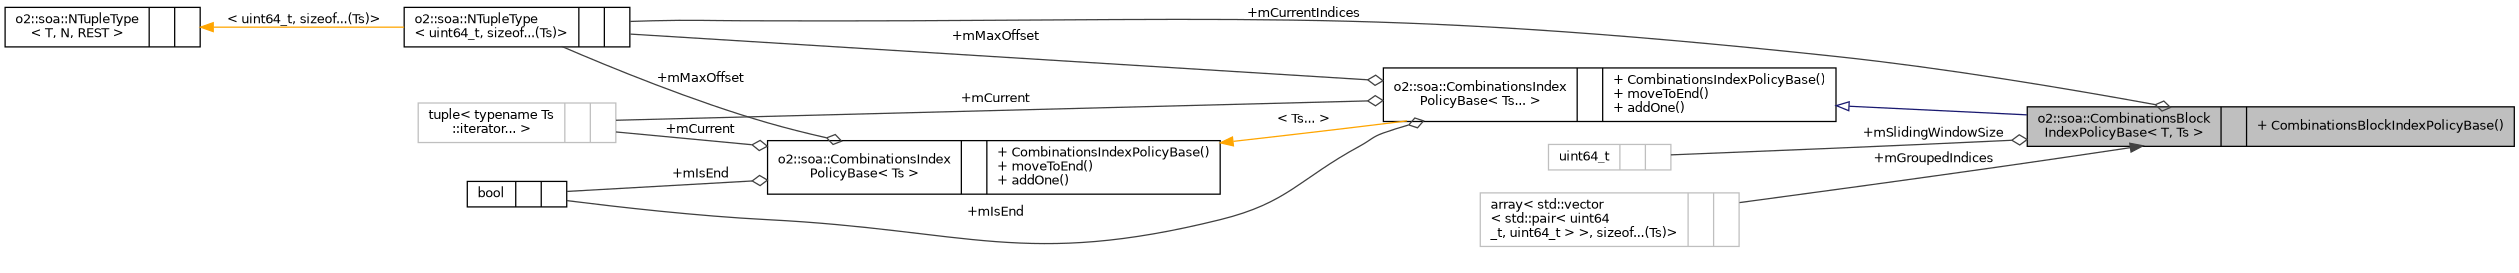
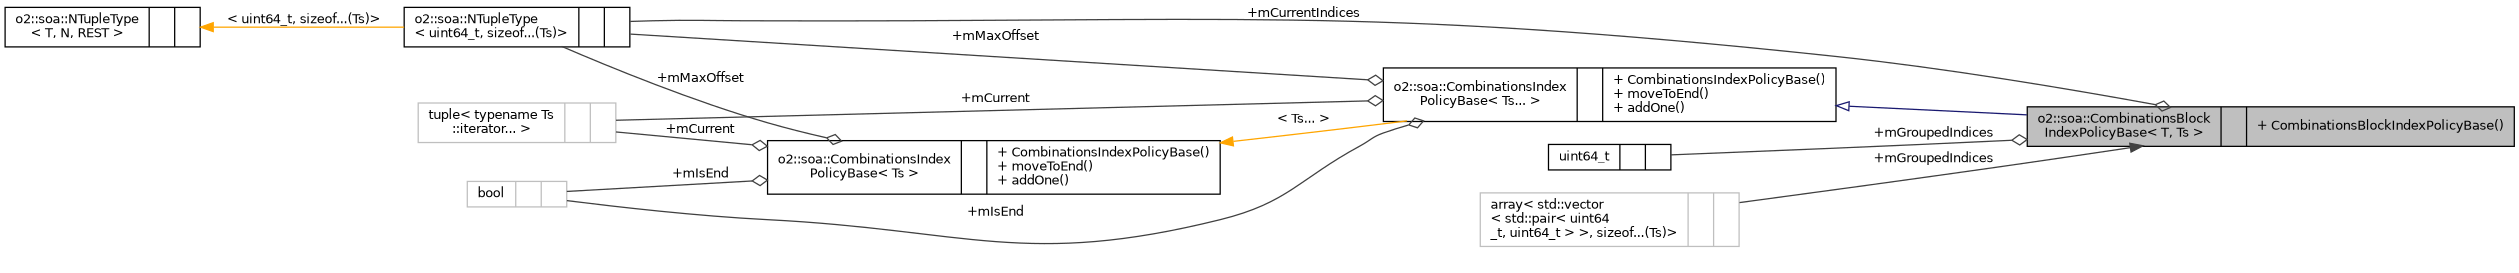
(1932, 134) -> (1932, 134)
(1610, 157) -> (1610, 157)
(517, 194) -> (517, 194)
